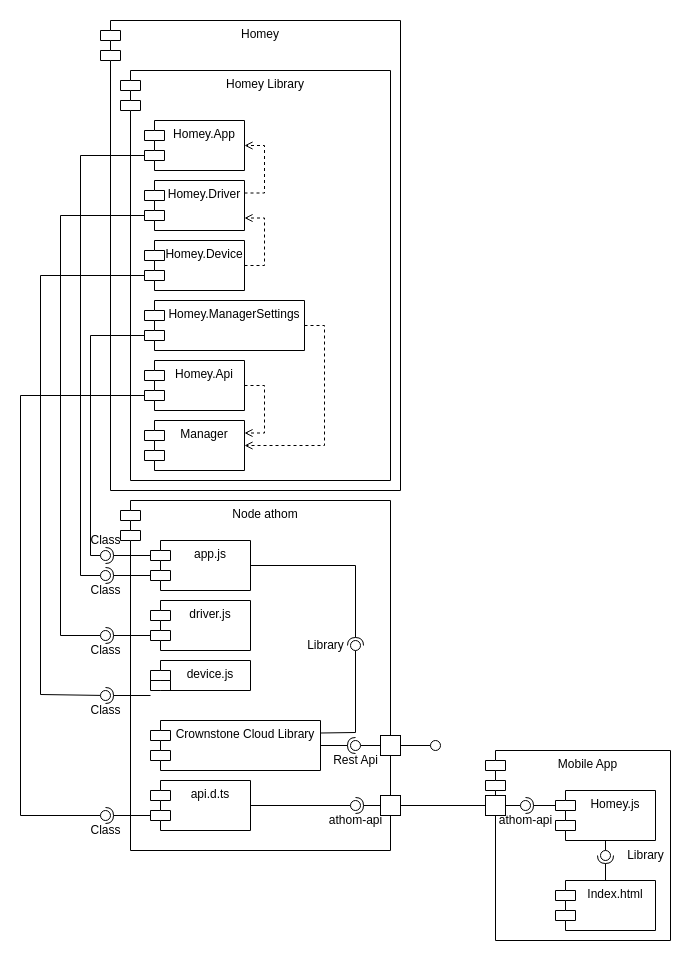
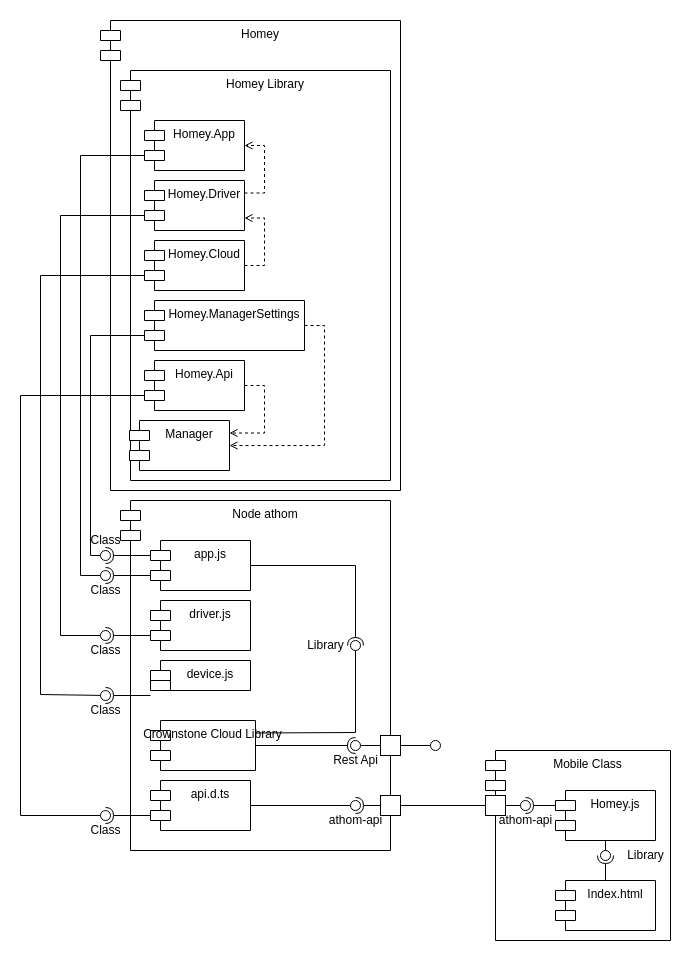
(204, 254) -> (204, 254)
(195, 446) -> (180, 446)
(236, 746) -> (203, 746)
(588, 764) -> (588, 764)
